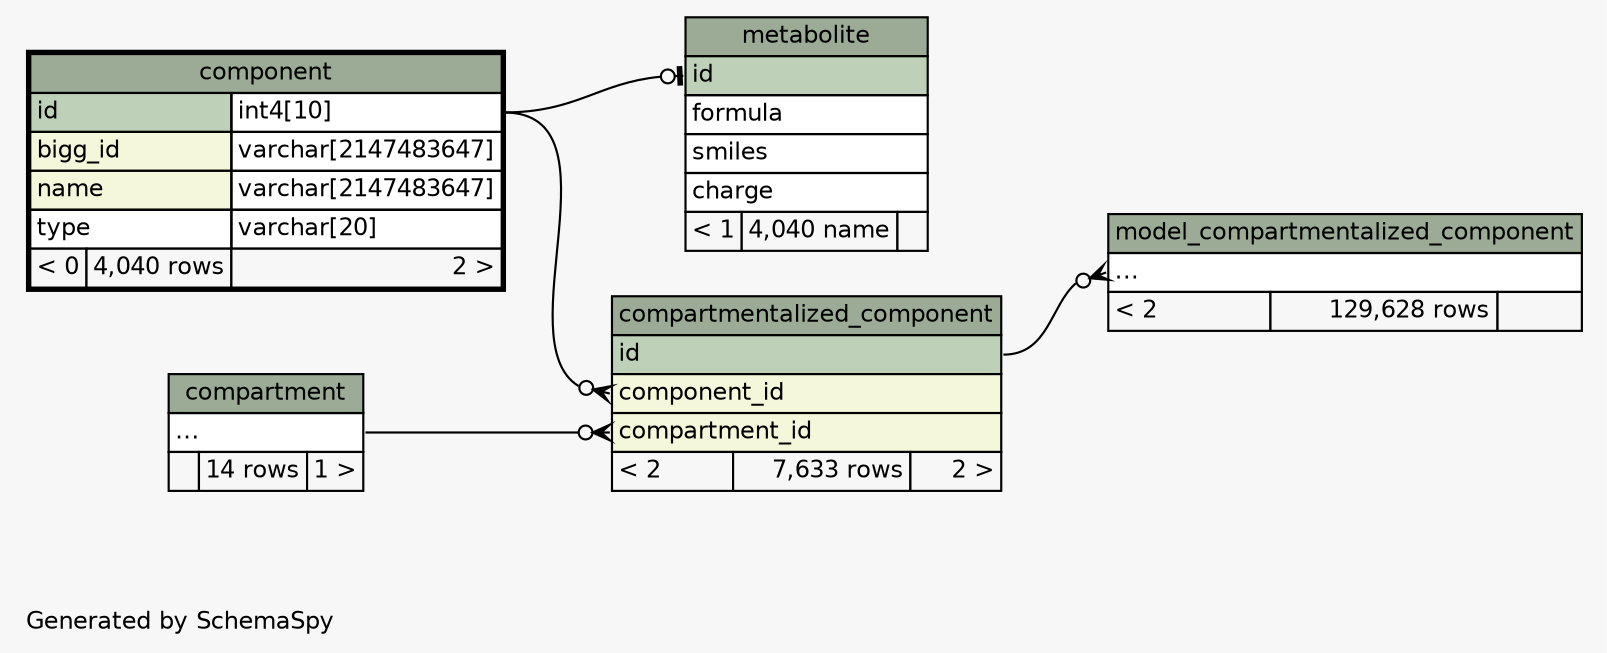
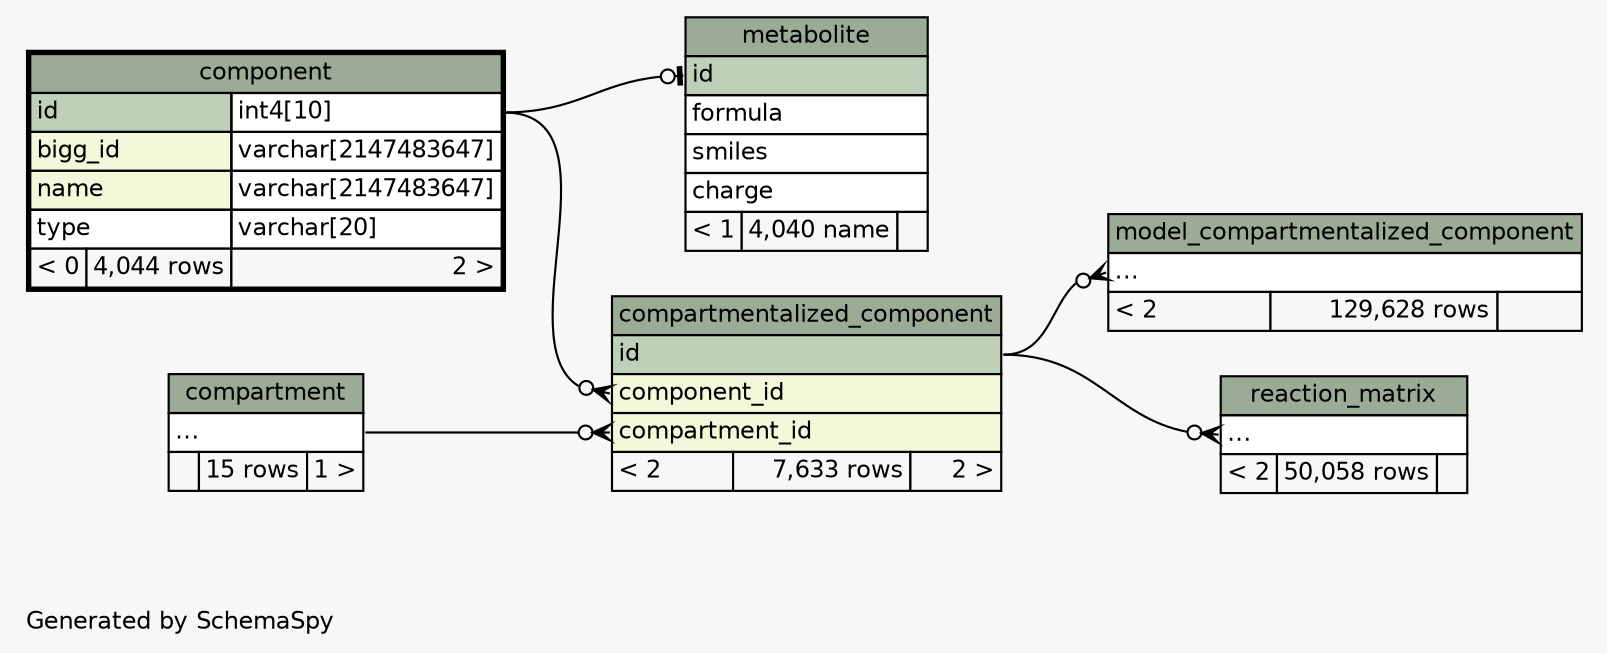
(159, 267) -> (159, 267)
none -> (1344, 435)
(253, 470) -> (253, 470)
